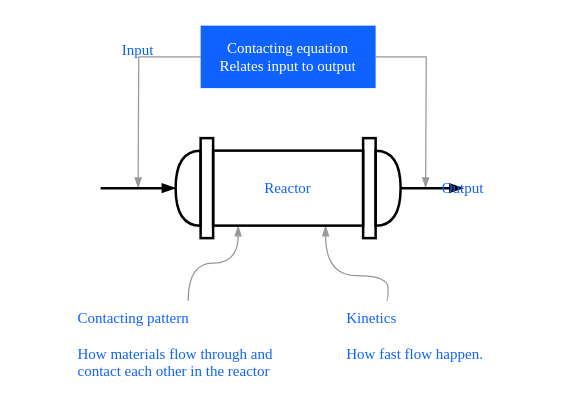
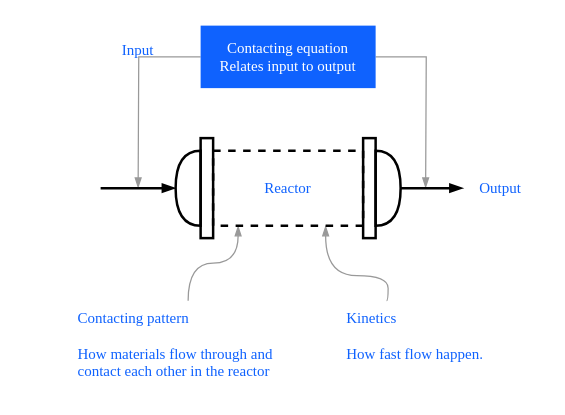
(288, 188) -> (288, 188)
(463, 188) -> (501, 188)
